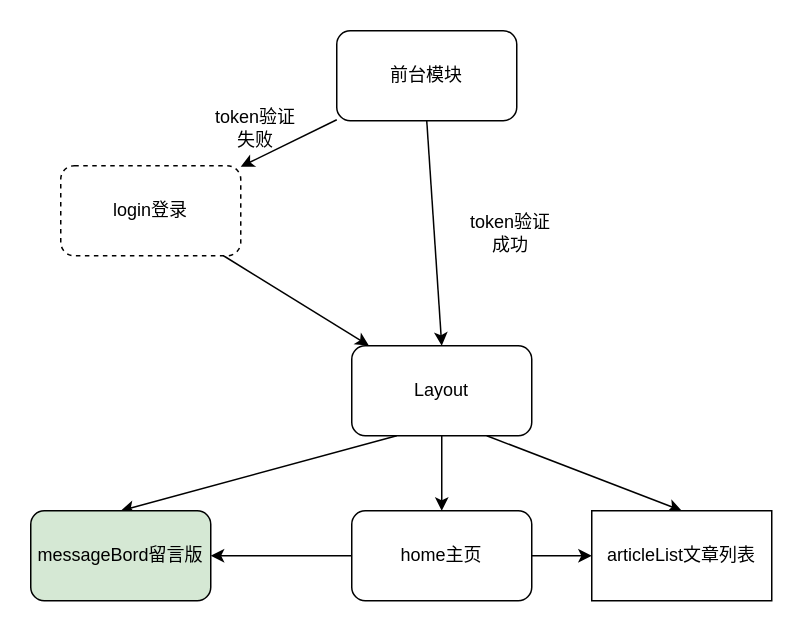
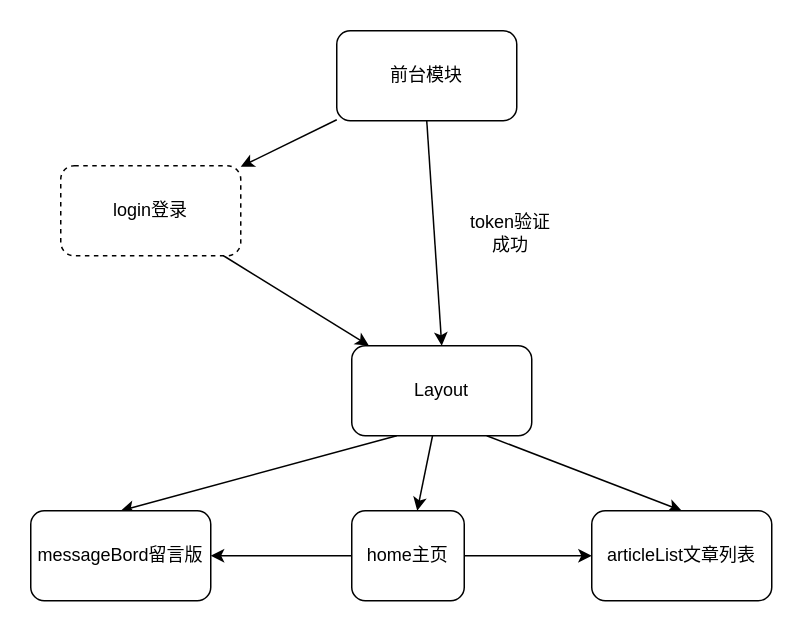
(256, 128) -> none
(121, 556) -> (121, 556)
(442, 556) -> (408, 556)
(682, 556) -> (682, 556)
